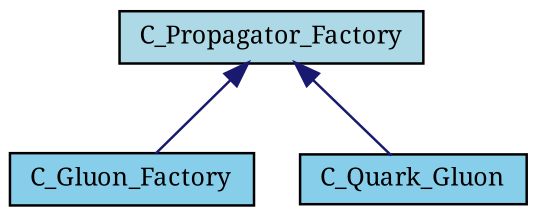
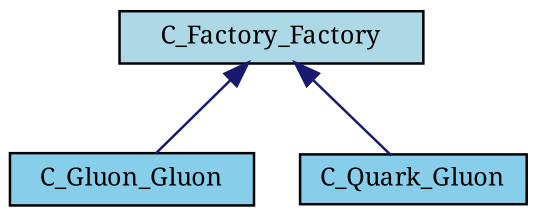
(271, 37) -> (271, 37)
(132, 179) -> (132, 179)
